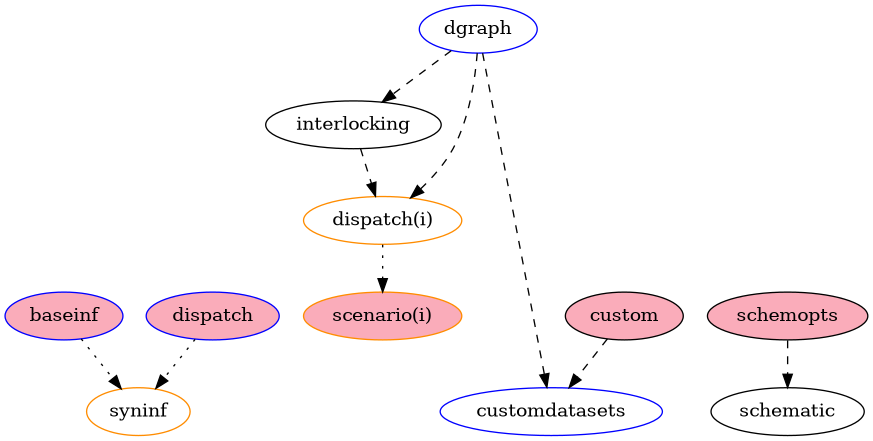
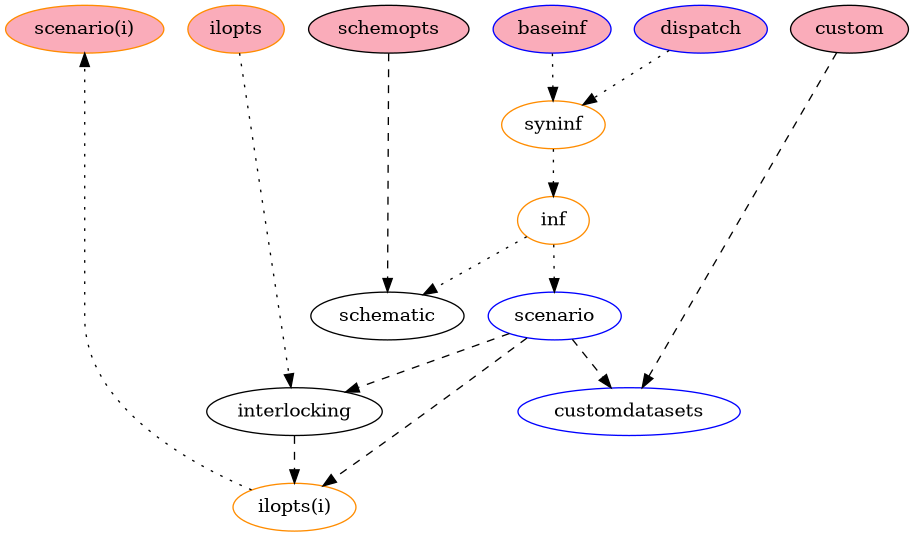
none -> (236, 29)
(478, 29) -> (555, 316)
(383, 220) -> (294, 507)
none -> (553, 220)
